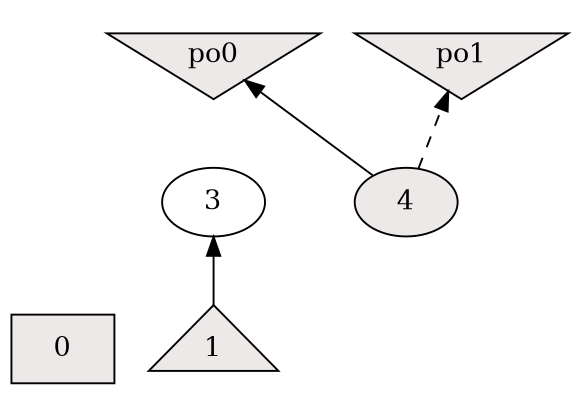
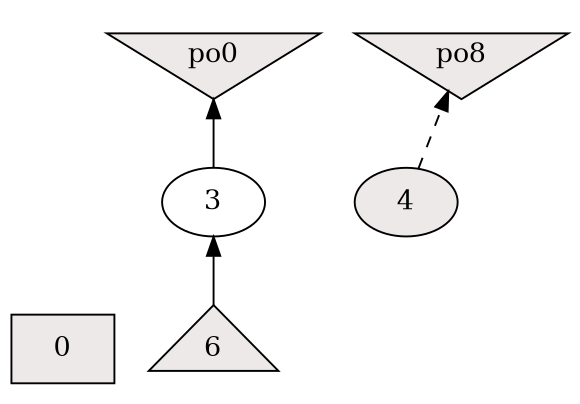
(461, 55) -> (461, 55)
(317, 134) -> (214, 143)
(214, 349) -> (214, 349)
